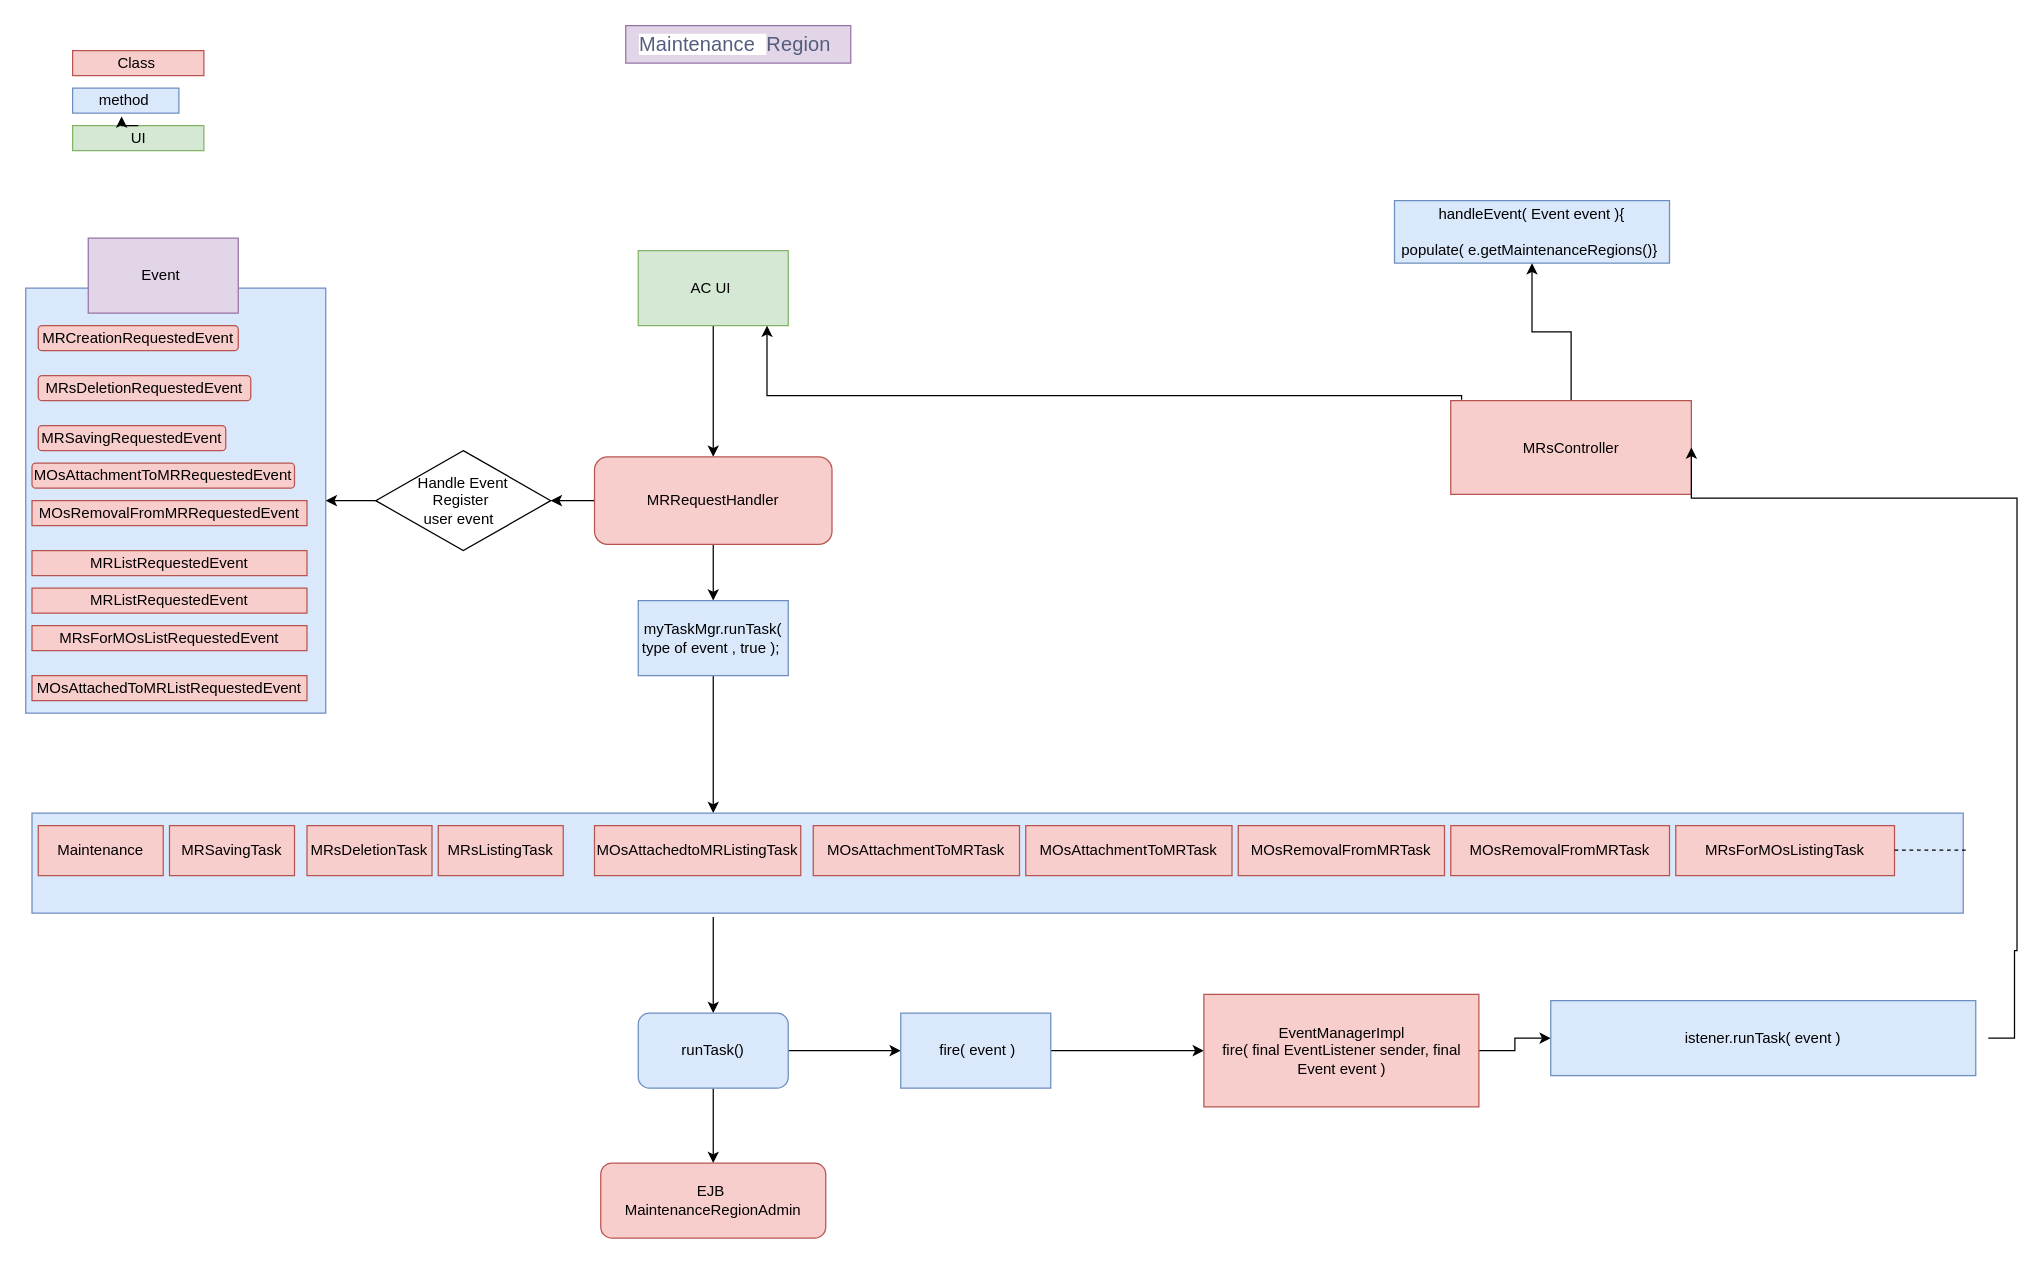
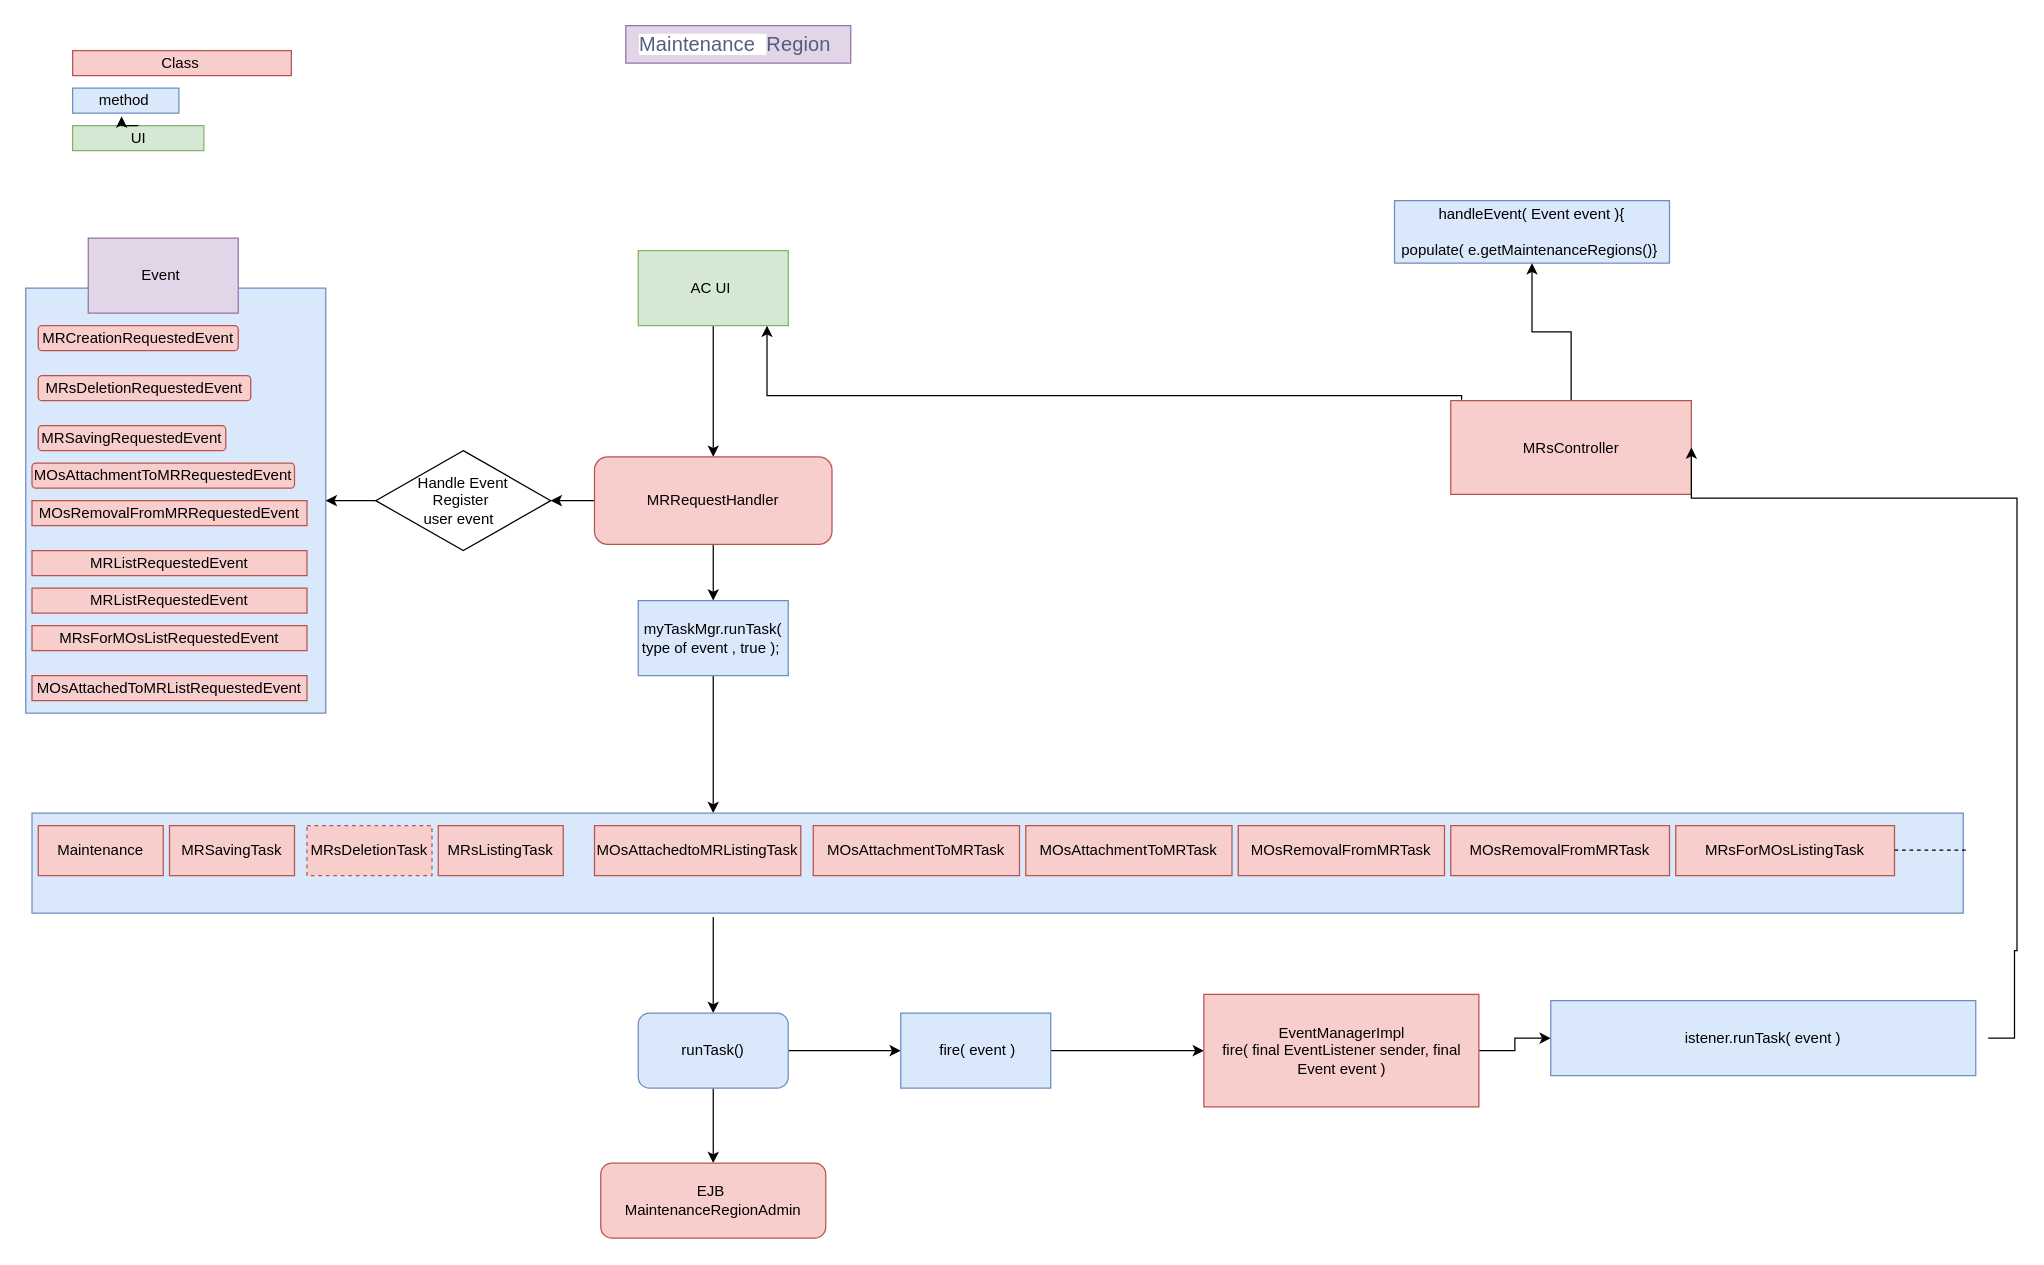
(138, 63) -> (182, 63)
(369, 851) -> (369, 851)
